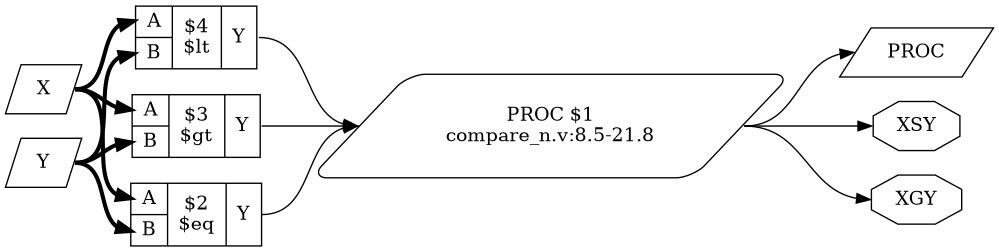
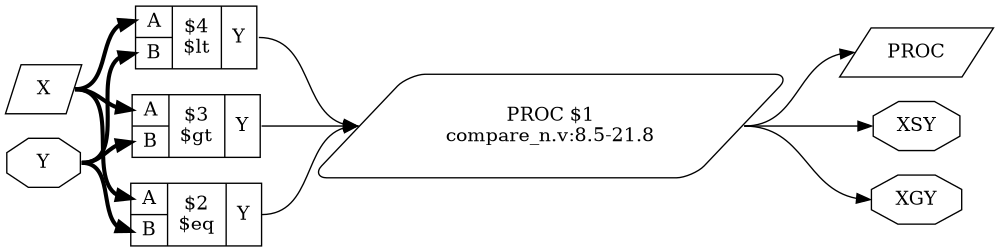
(44, 163) -> (44, 163)
